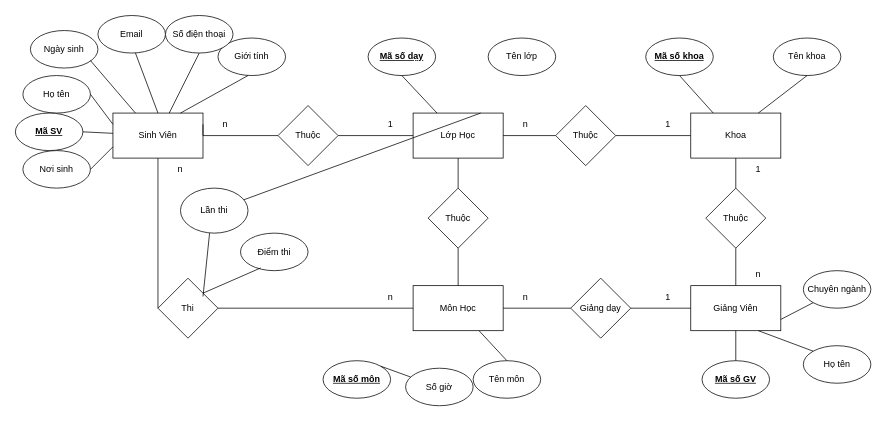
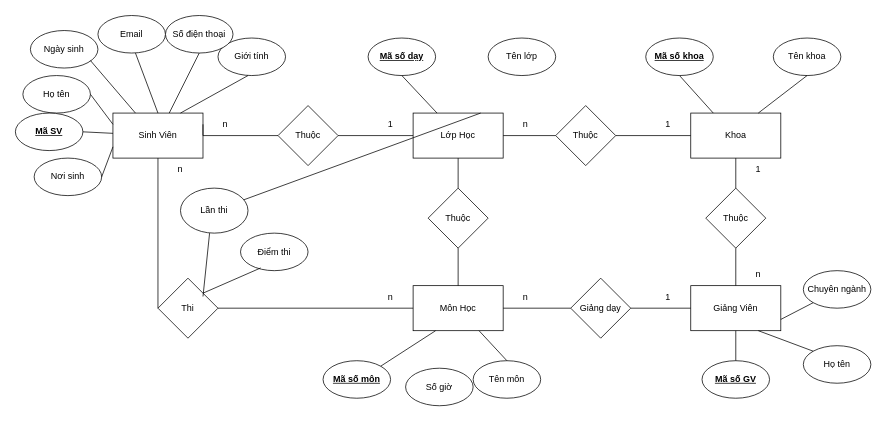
(57, 169) -> (68, 177)
(395, 371) -> (408, 348)
